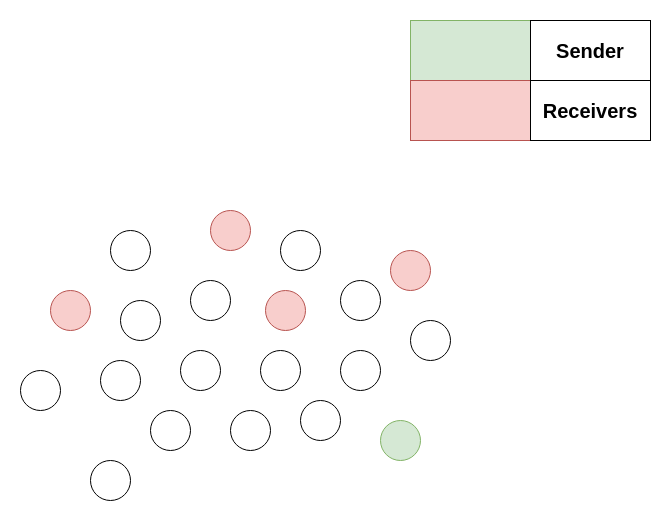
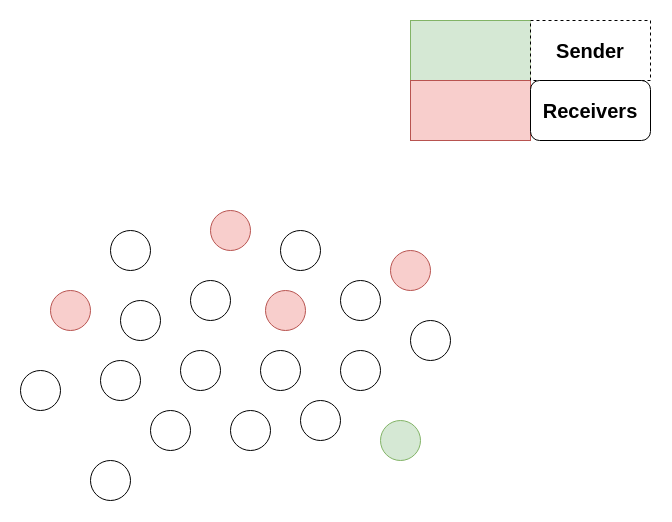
(591, 51) -> (591, 51)
(591, 111) -> (591, 111)
